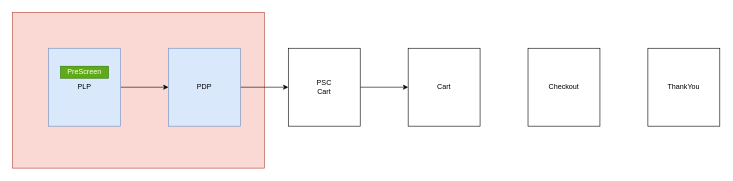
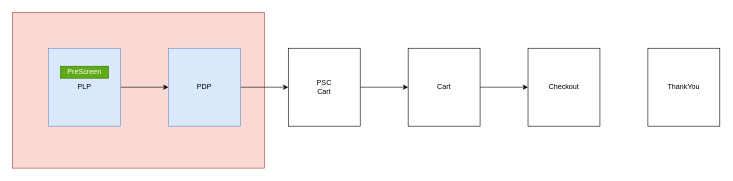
none -> (522, 87)
